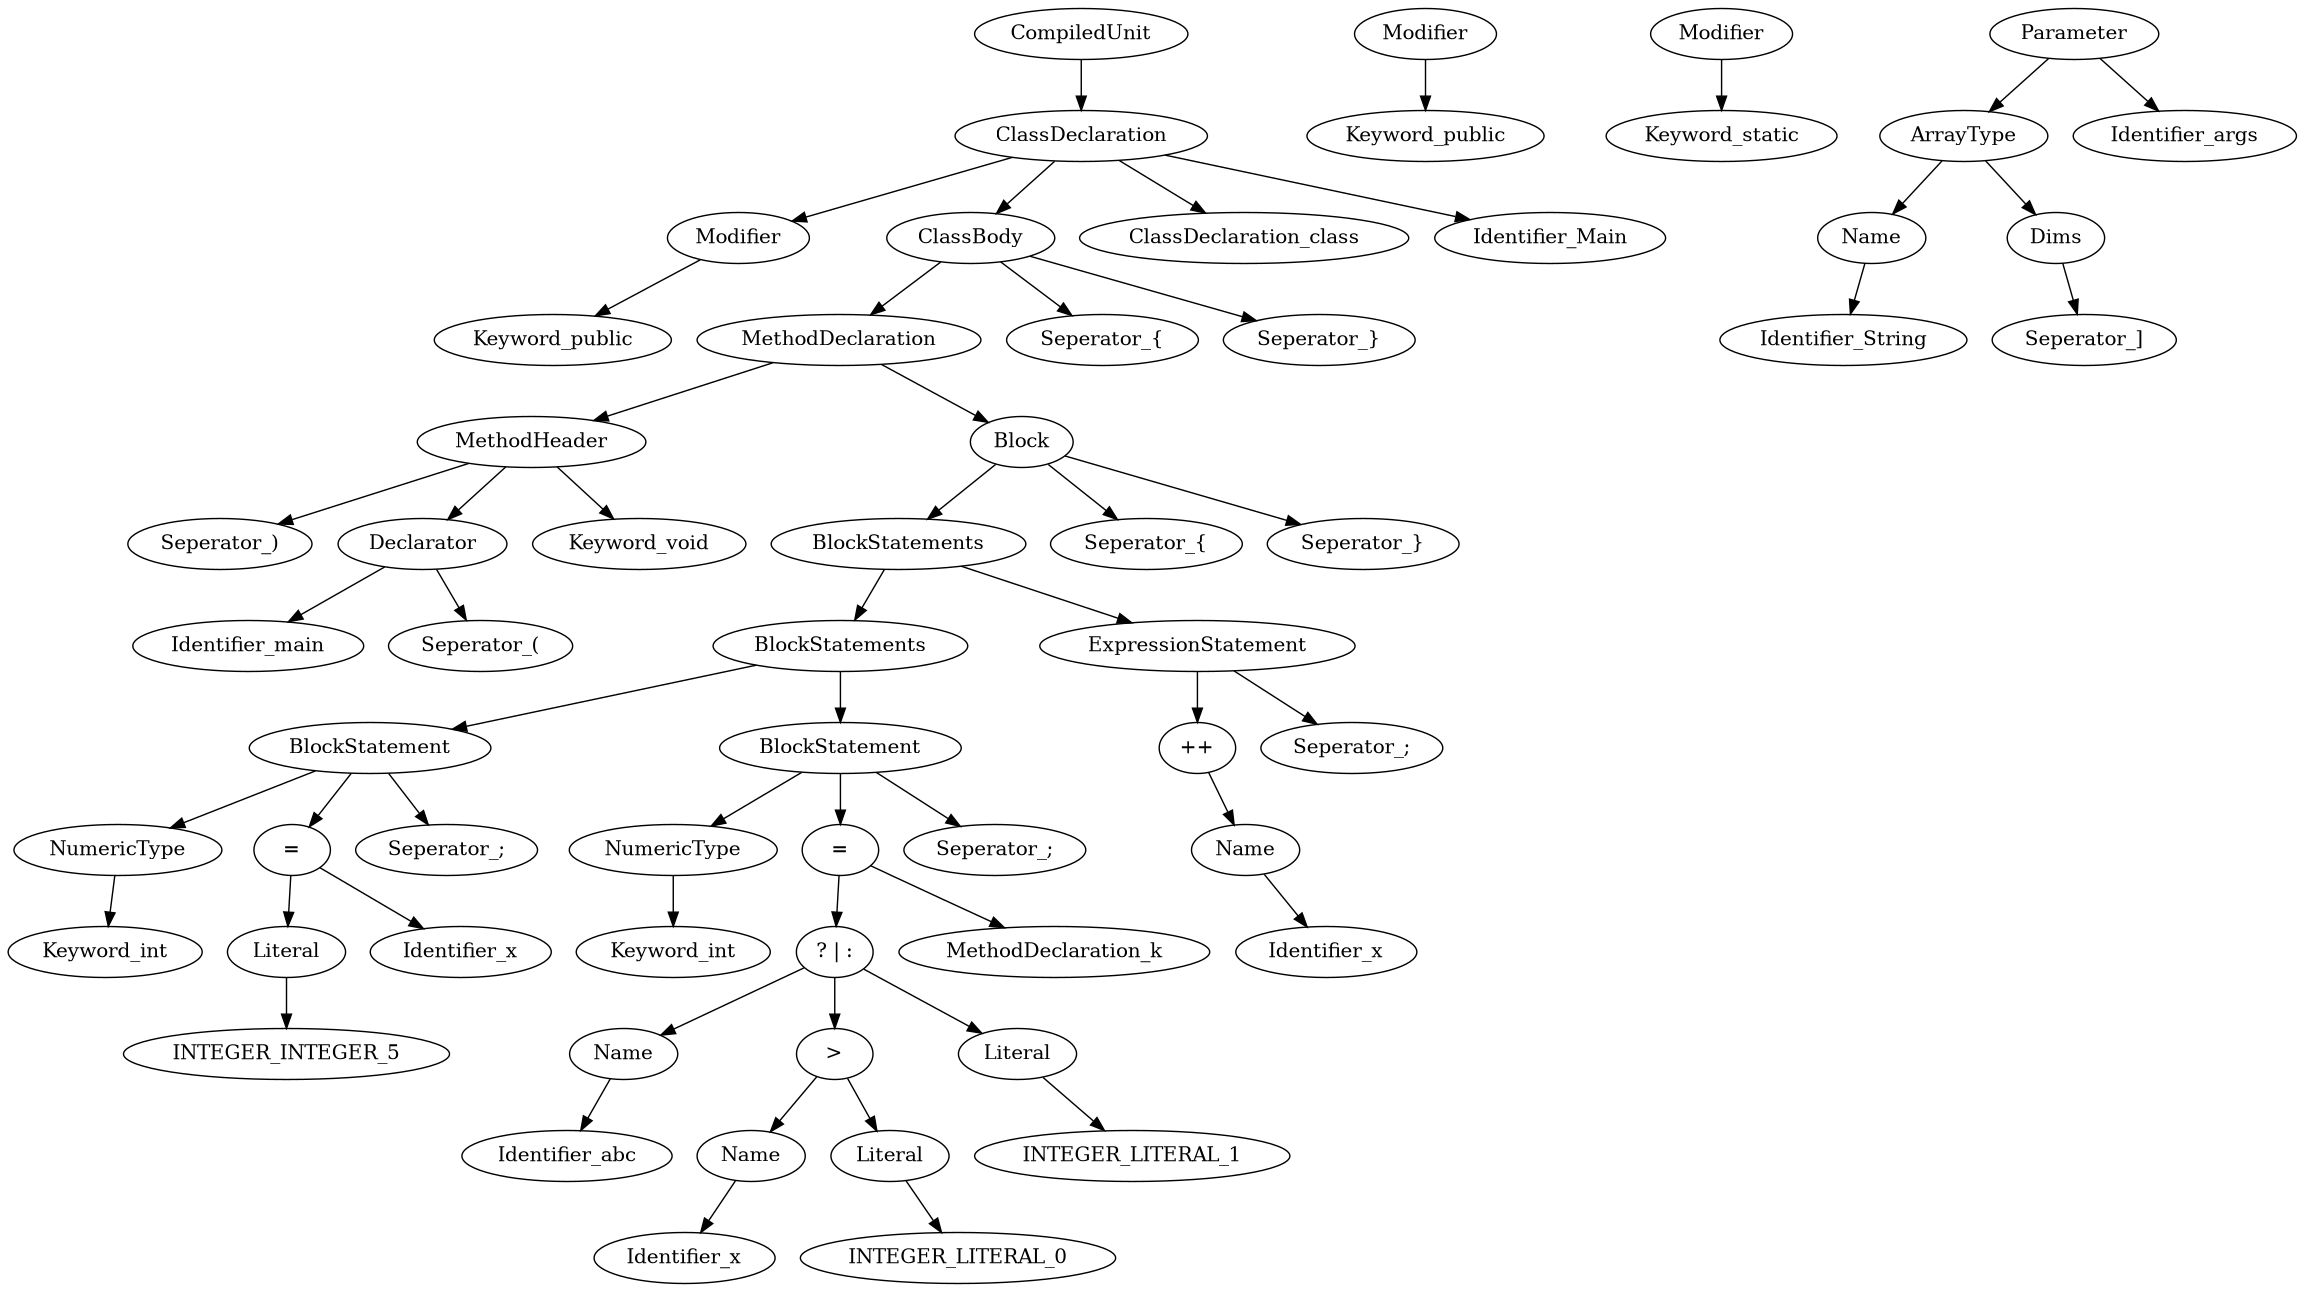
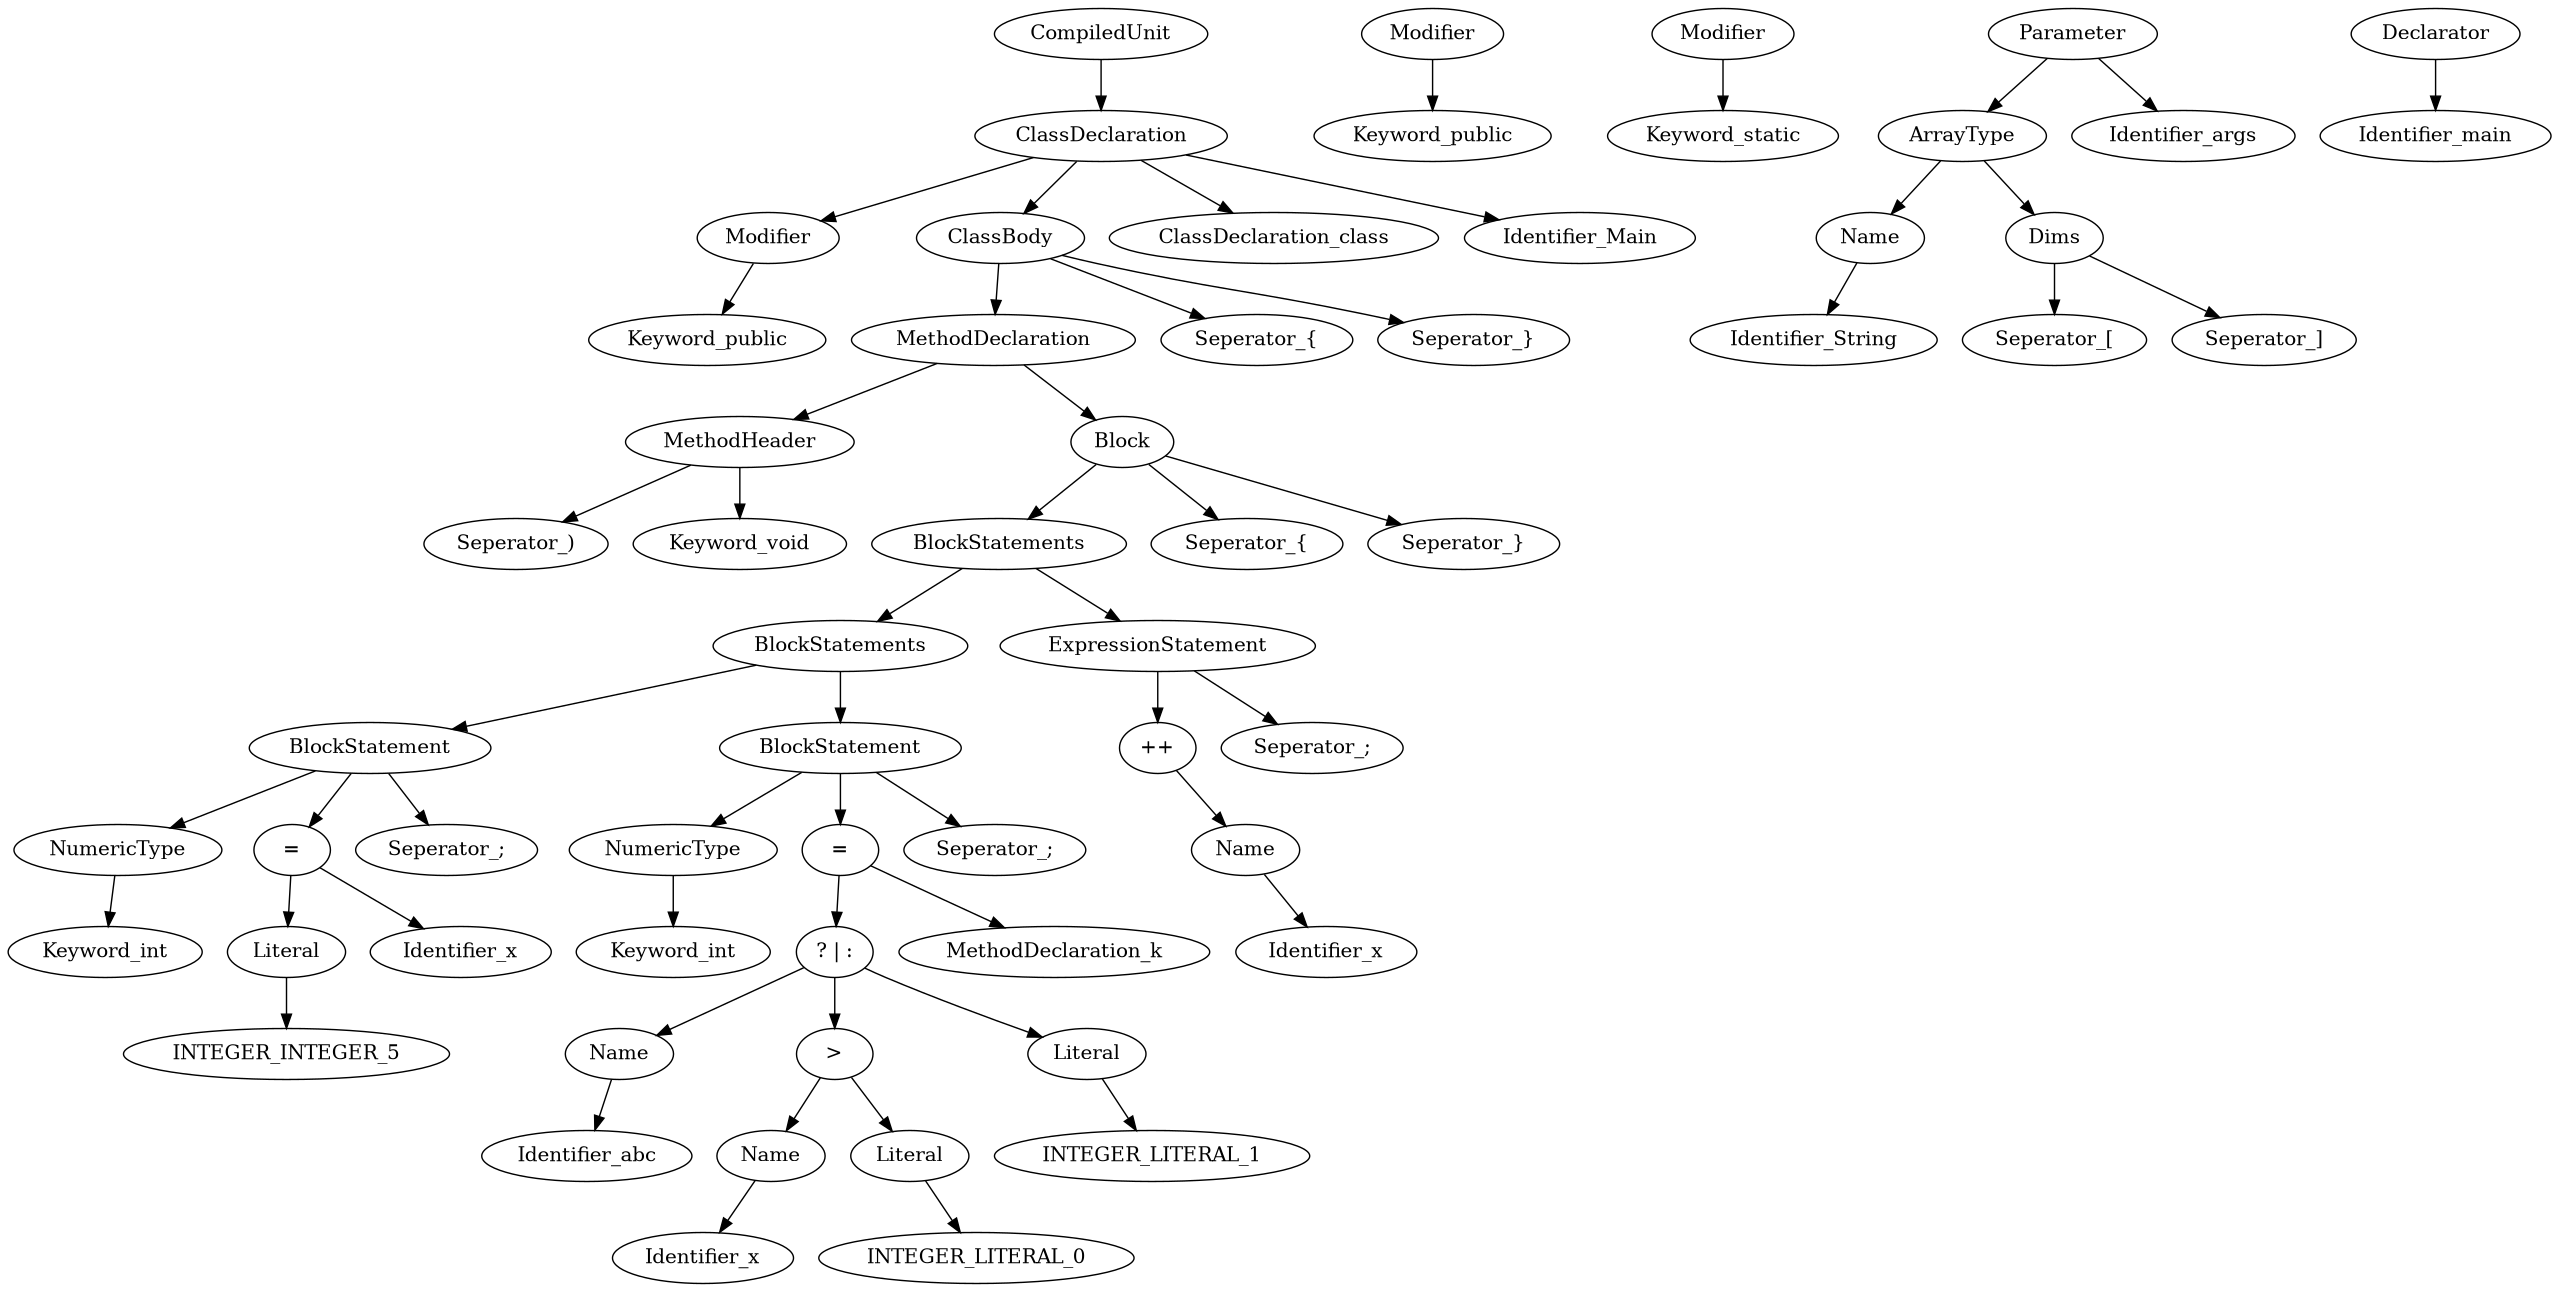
none -> (2054, 340)
(482, 488) -> none
(481, 646) -> none
